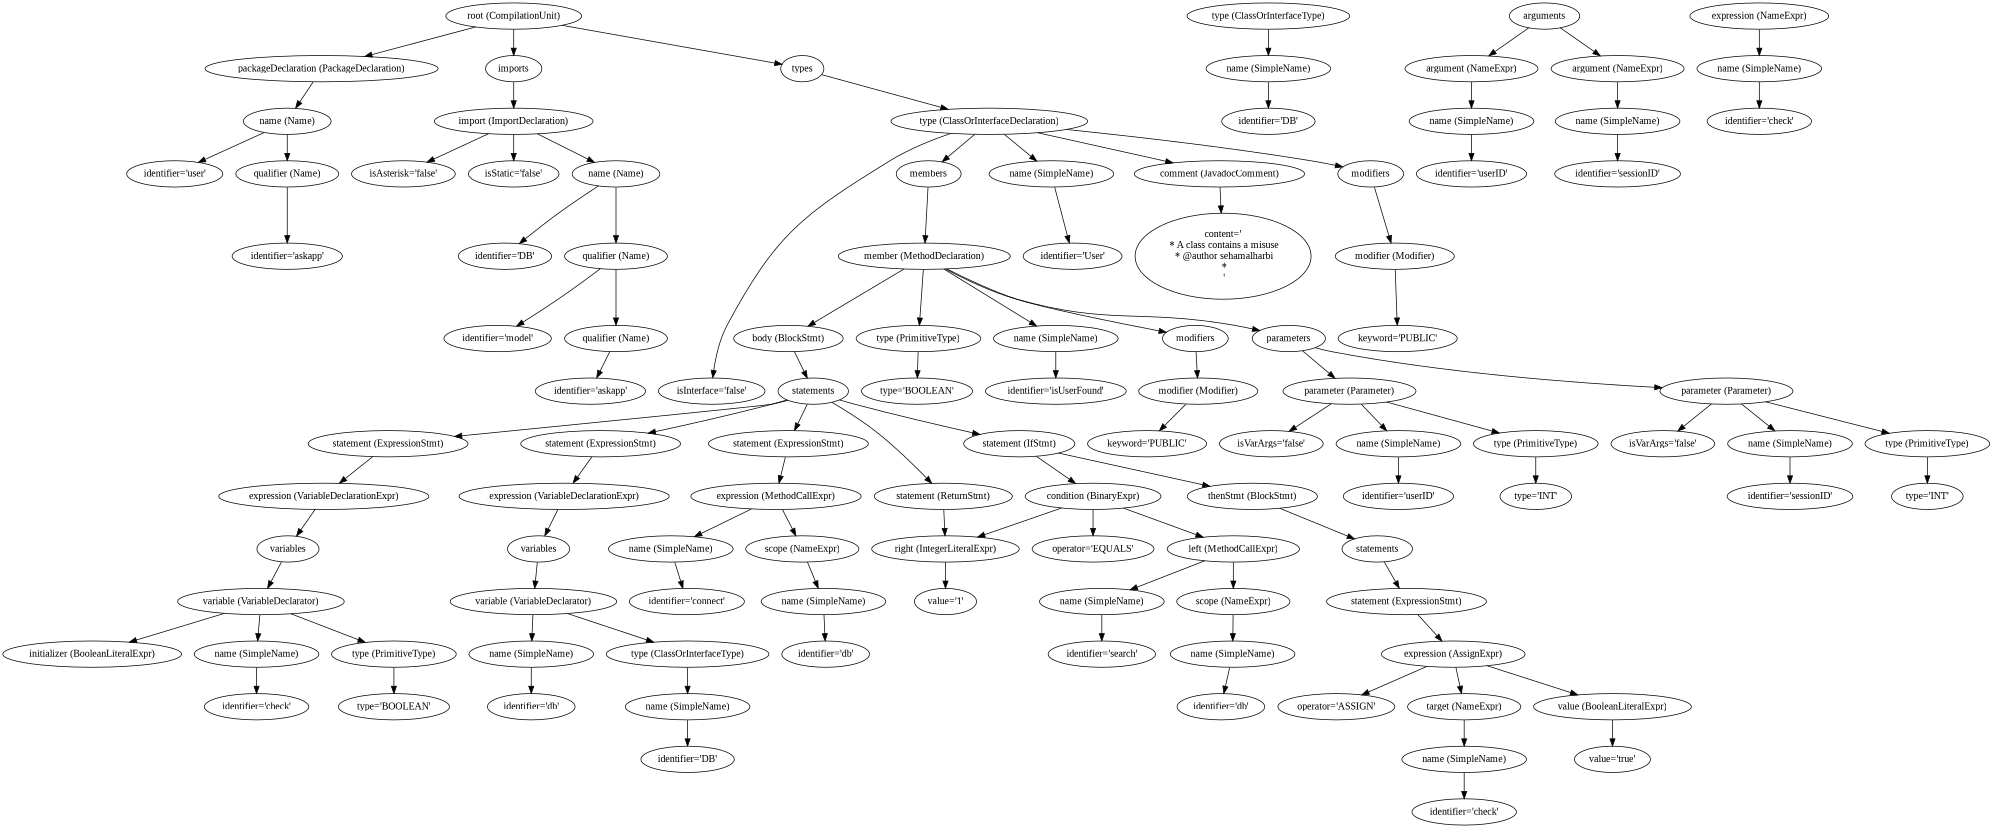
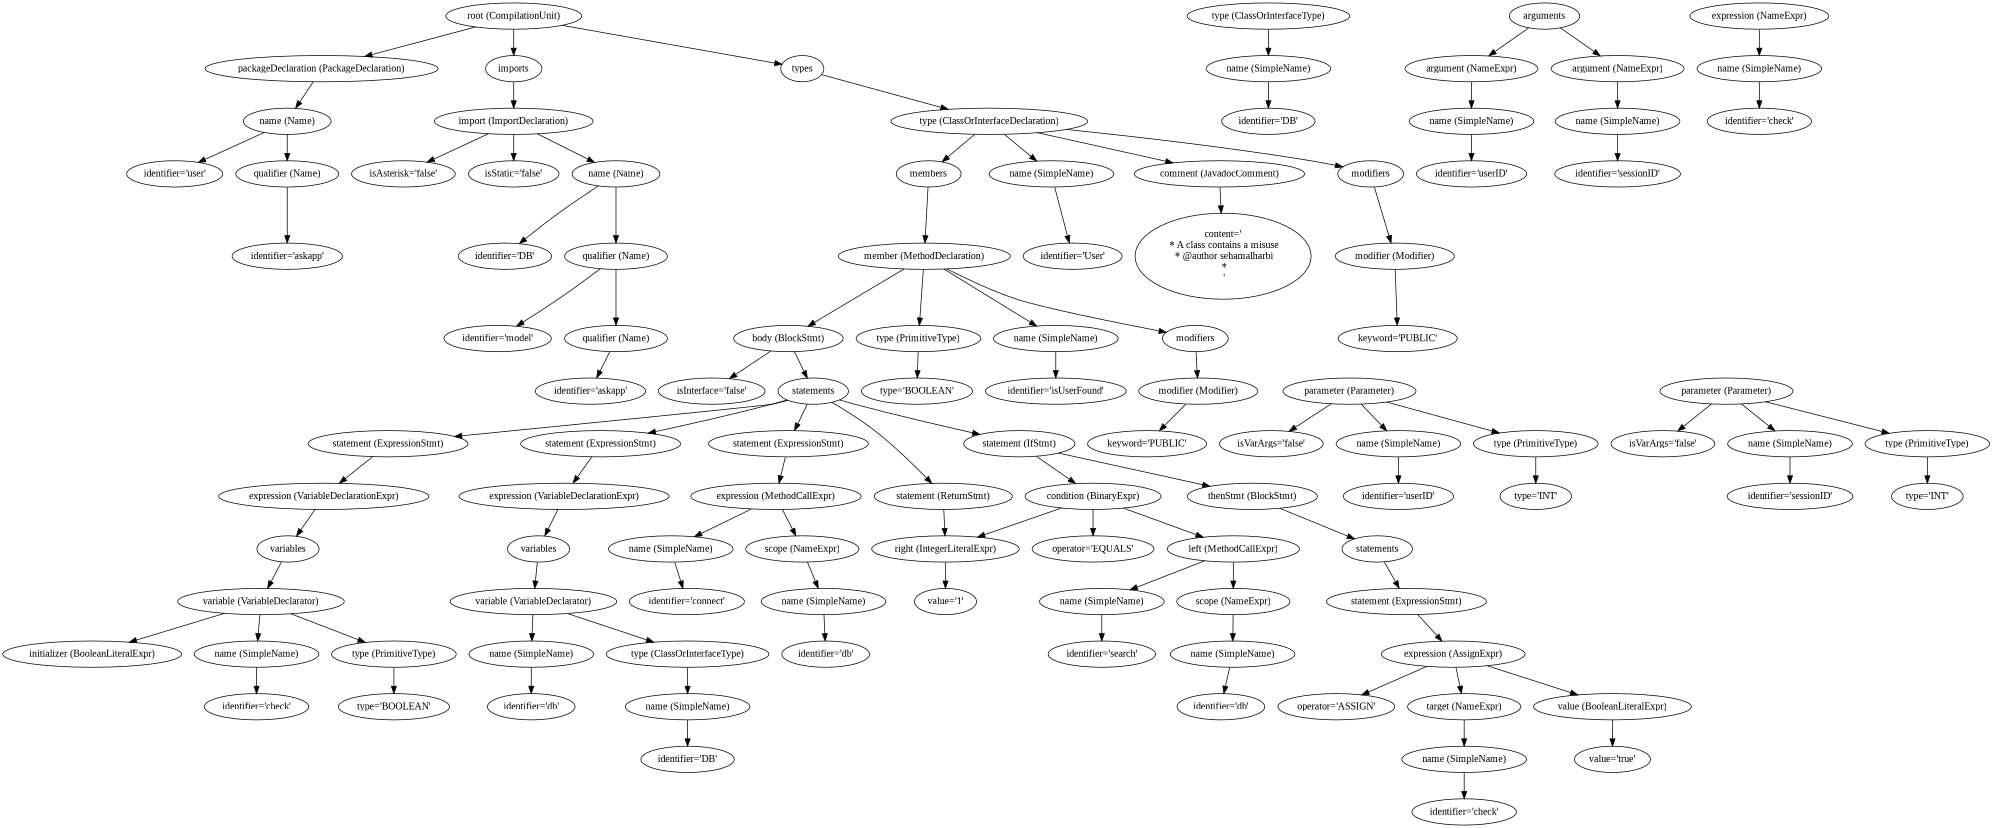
(801, 223) -> (753, 363)
(1289, 339) -> none
